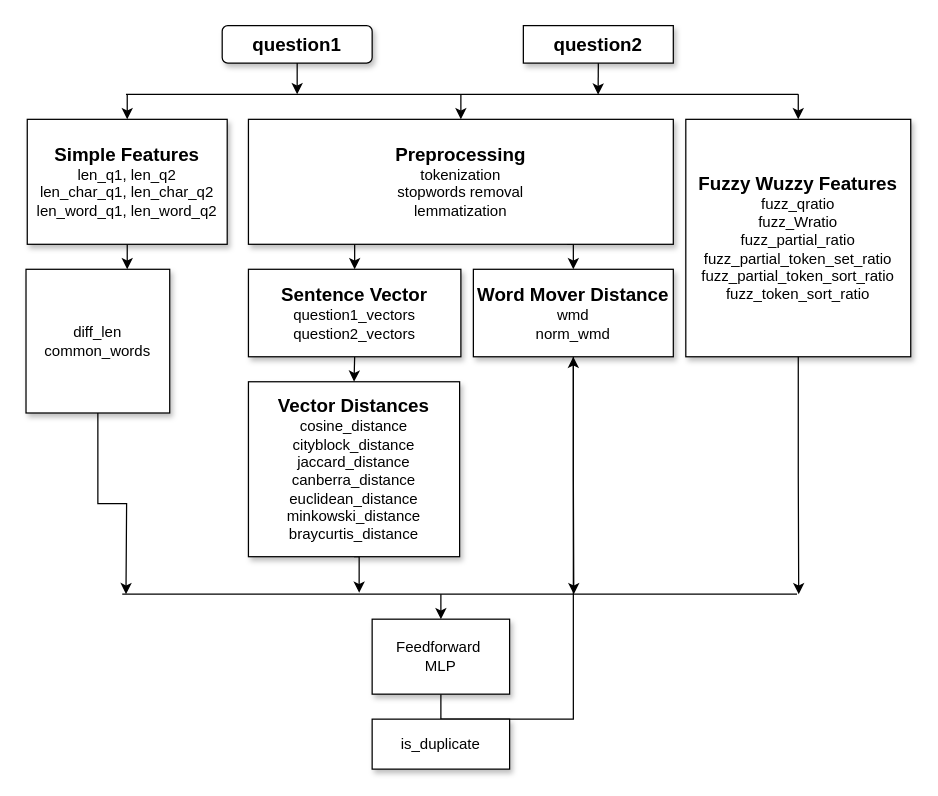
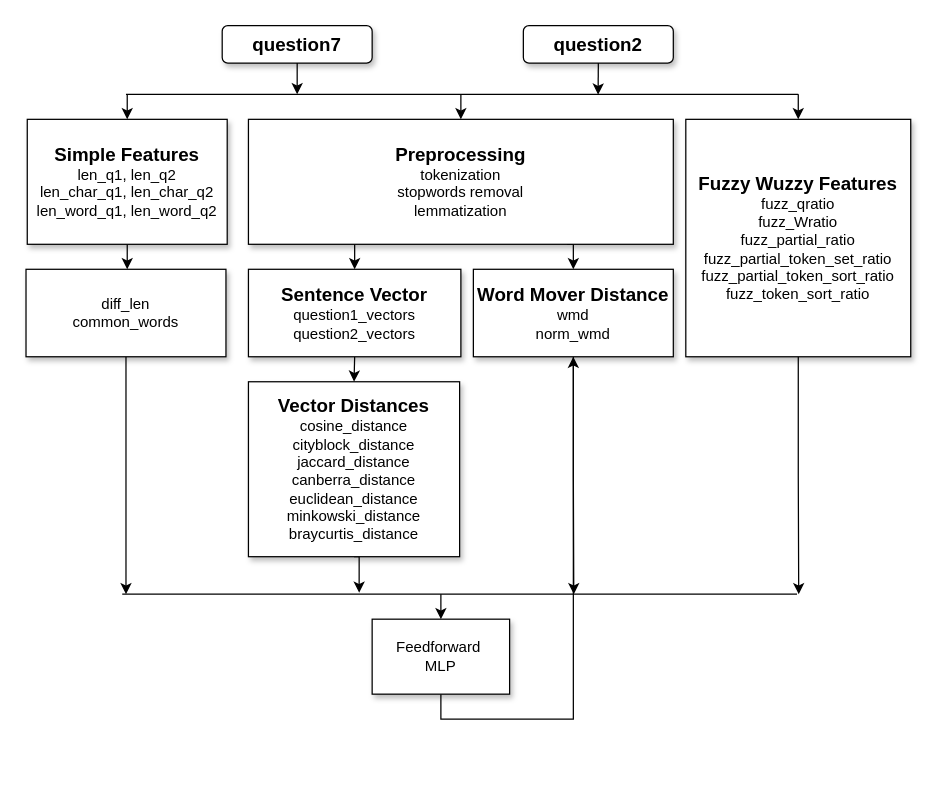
(297, 44) -> (297, 44)
(598, 44) -> (598, 44)
(98, 341) -> (126, 313)
(441, 744) -> none
